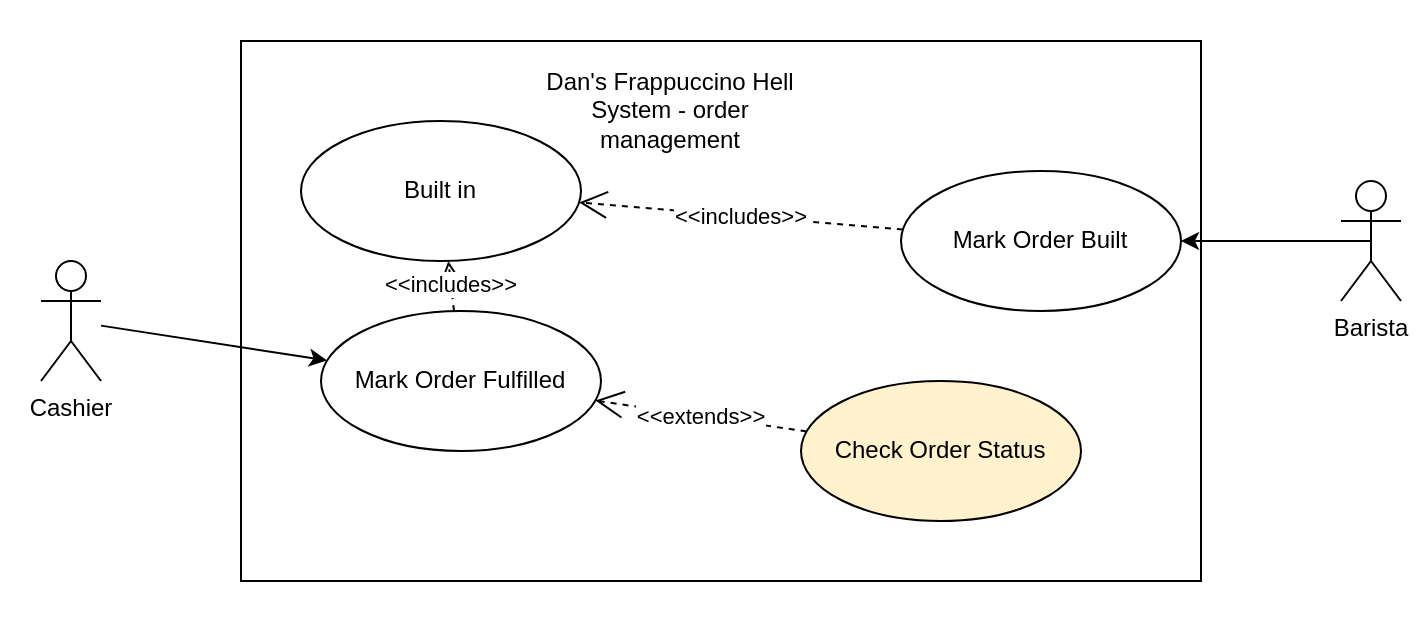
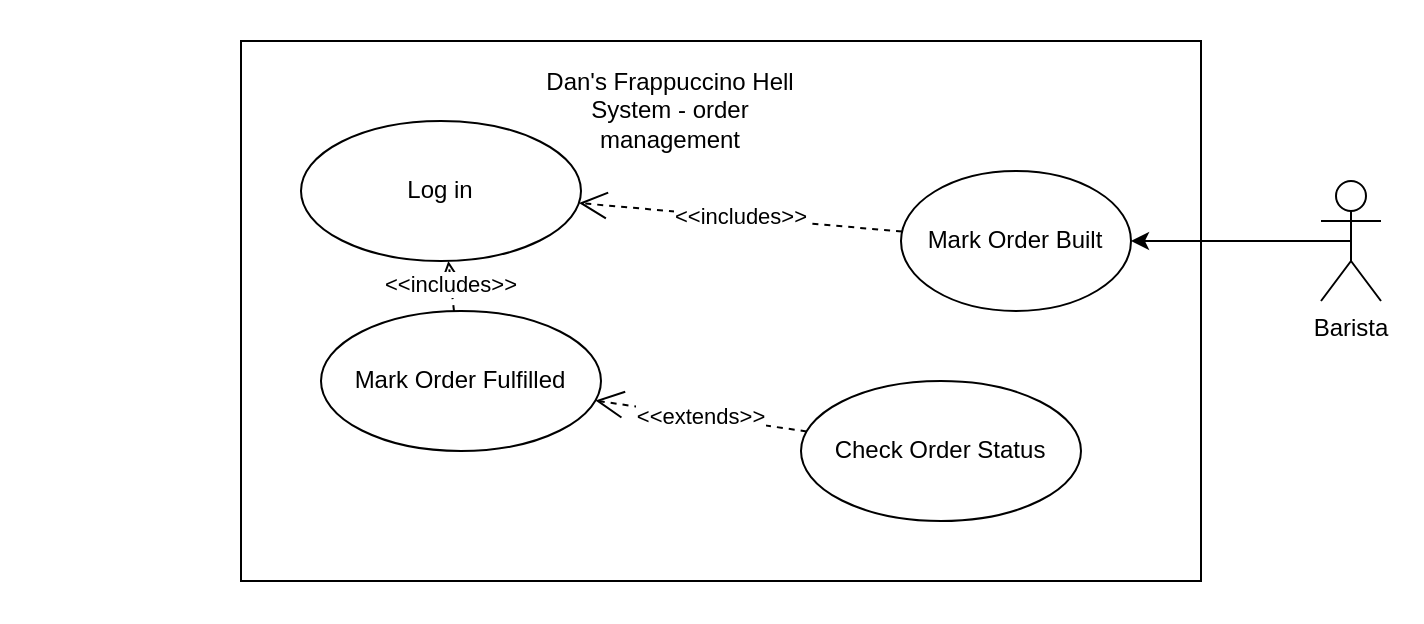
(441, 191) -> (441, 191)
(1041, 241) -> (1016, 241)
(1371, 241) -> (1351, 241)
(71, 321) -> none
(208, 342) -> none
(941, 451) -> (941, 451)
